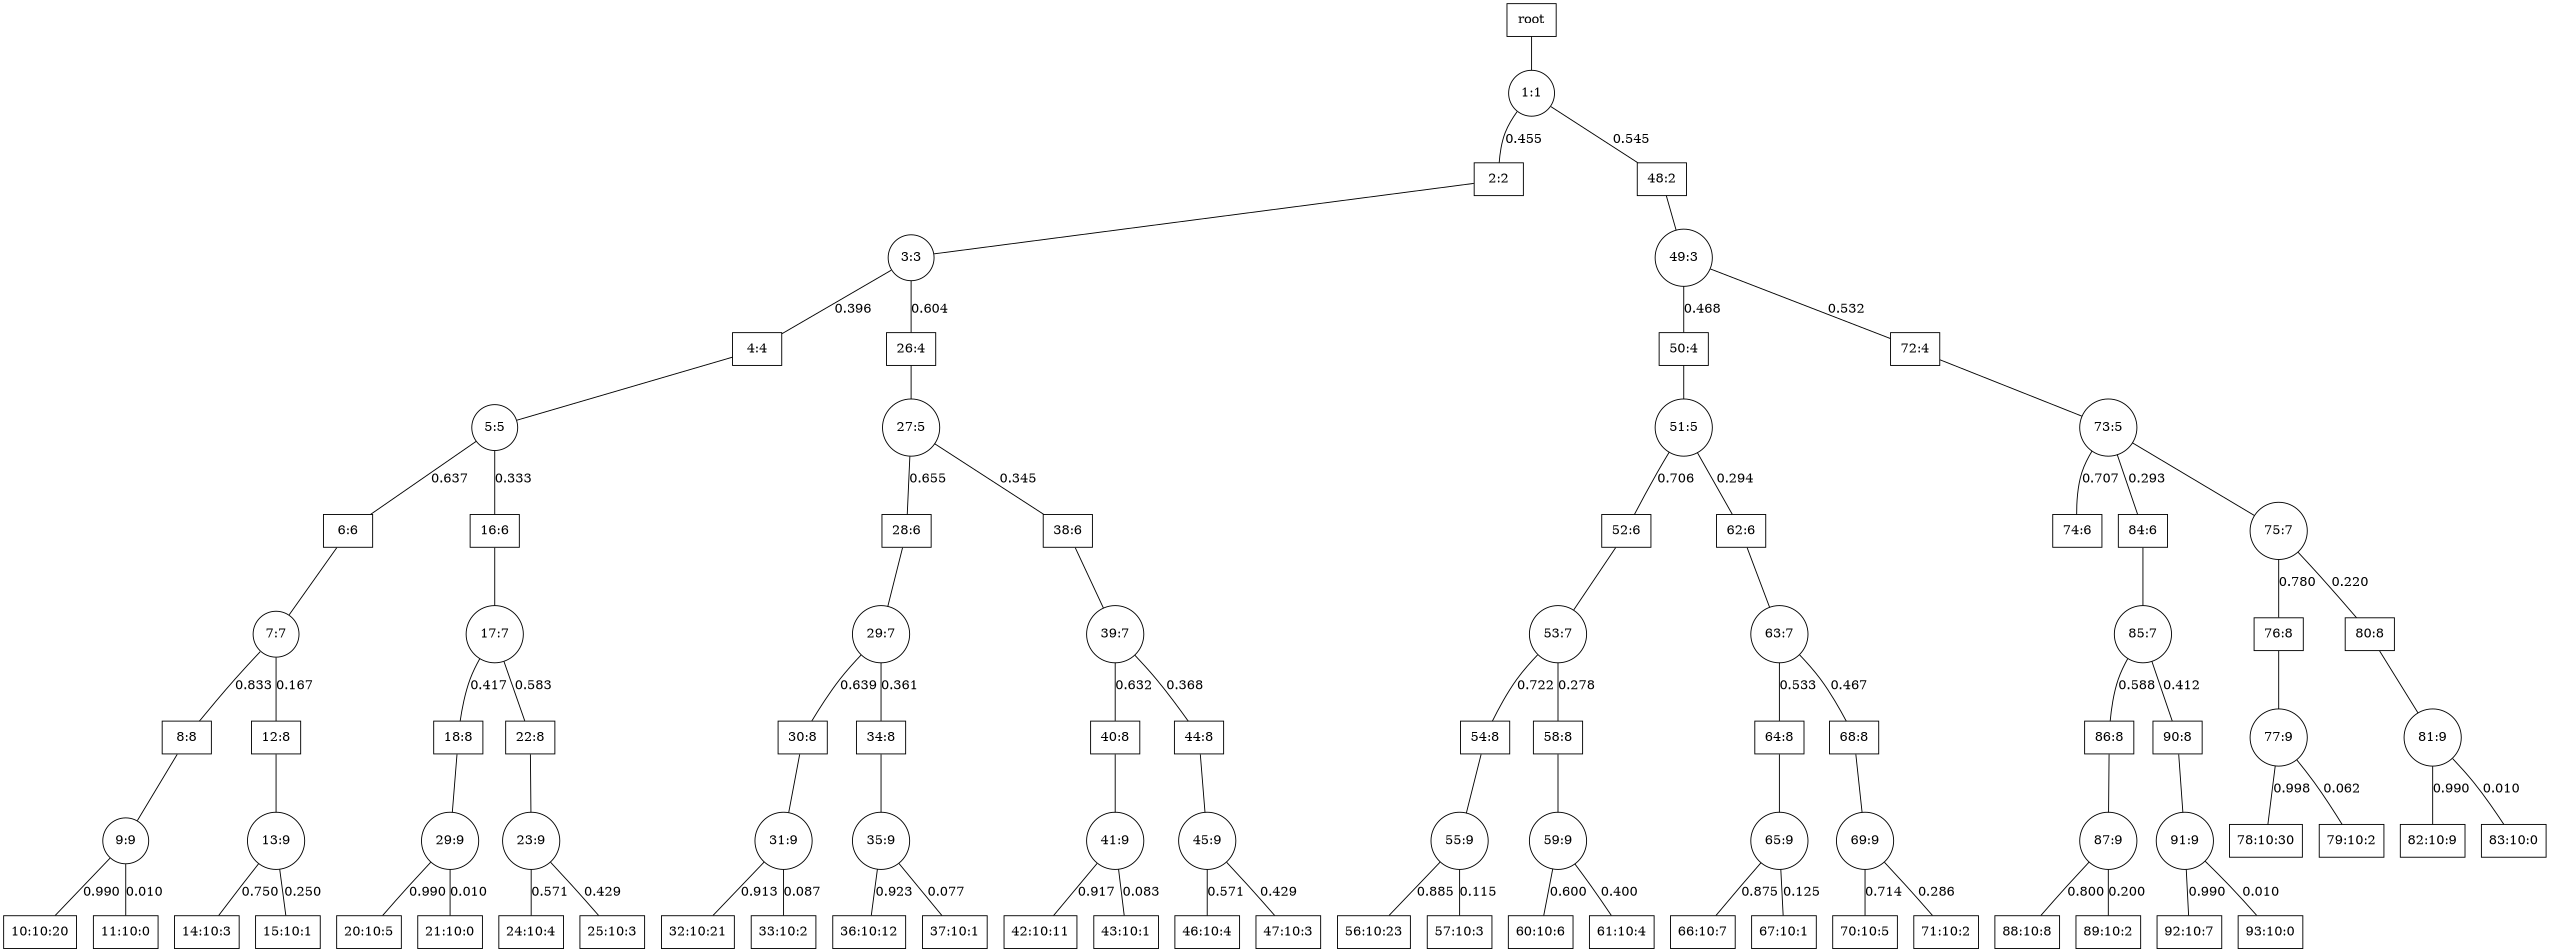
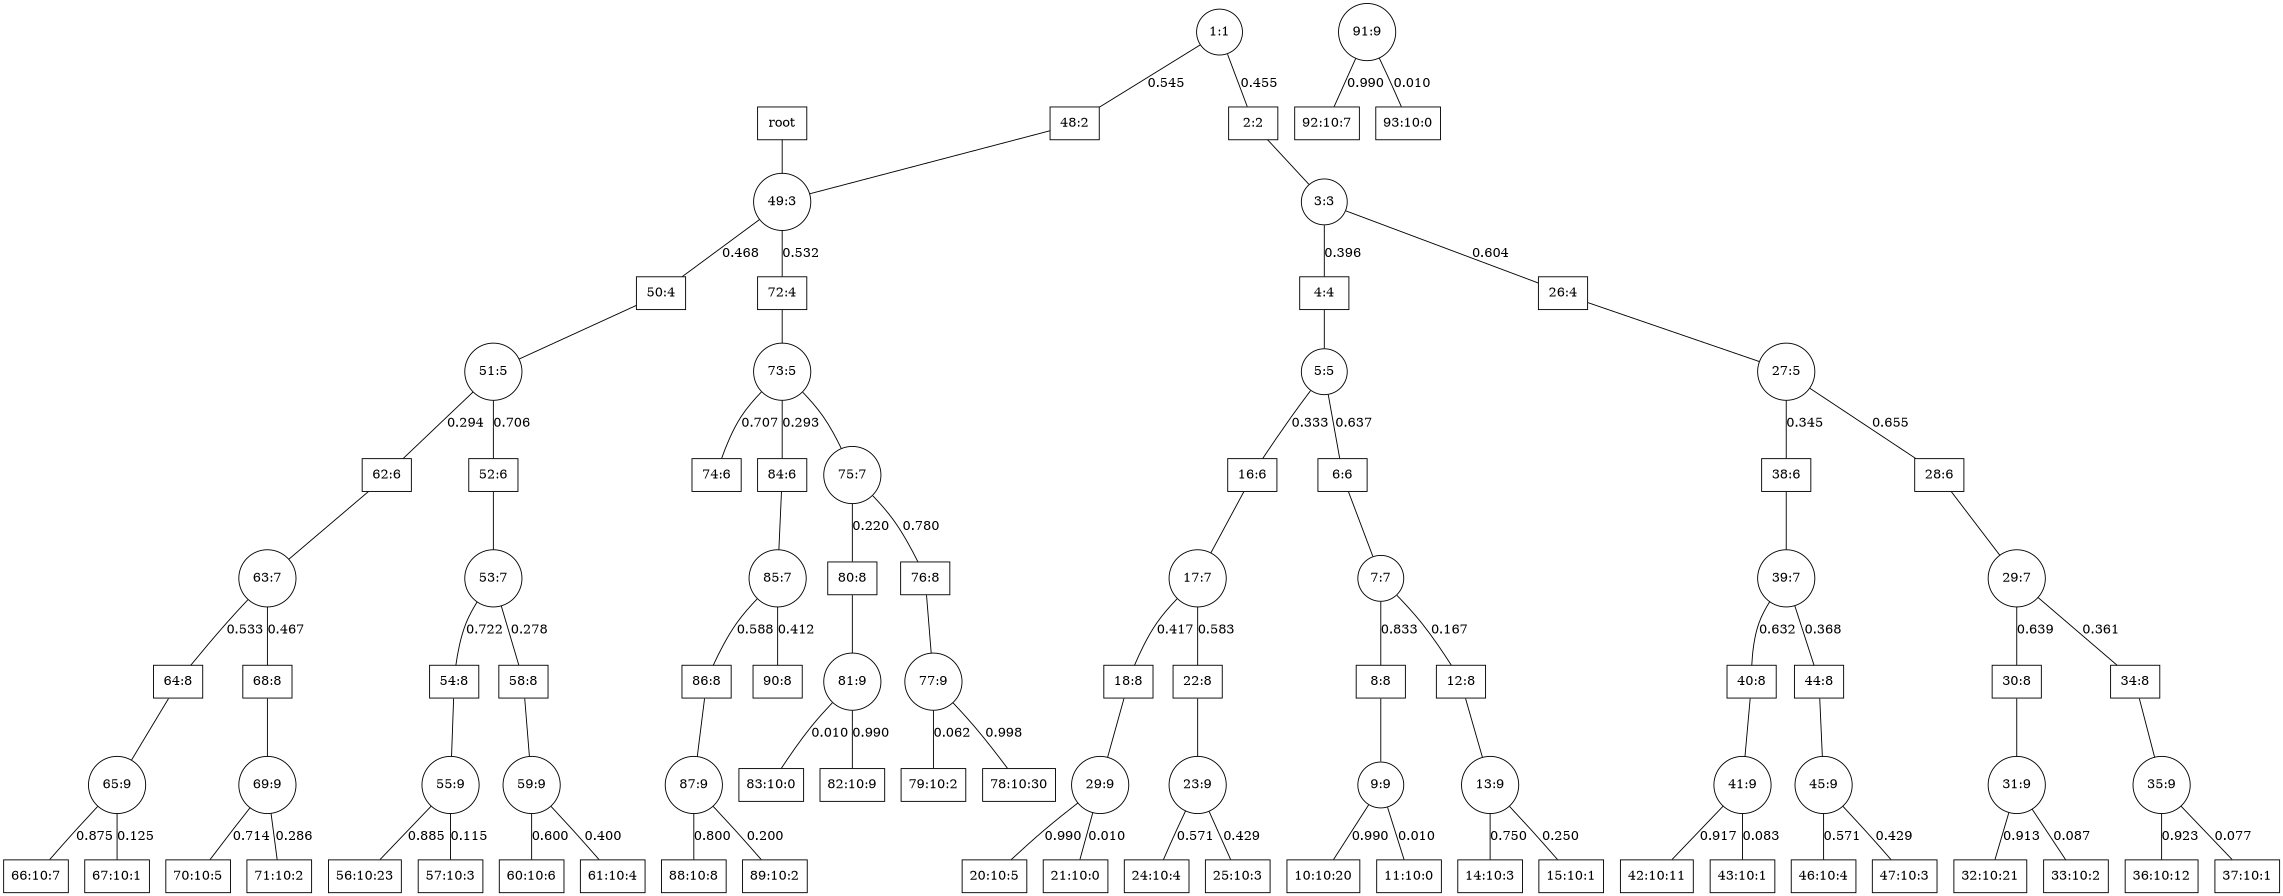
(1532, 53) -> (782, 157)
(2181, 783) -> none
